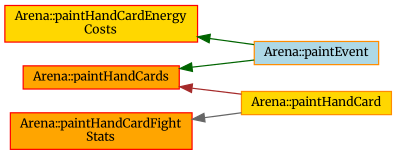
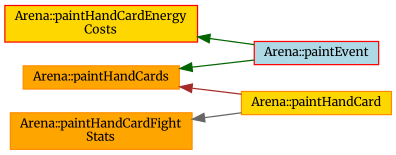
(316, 53) -> (316, 53)
(101, 77) -> (101, 77)
(101, 131) -> (101, 131)
